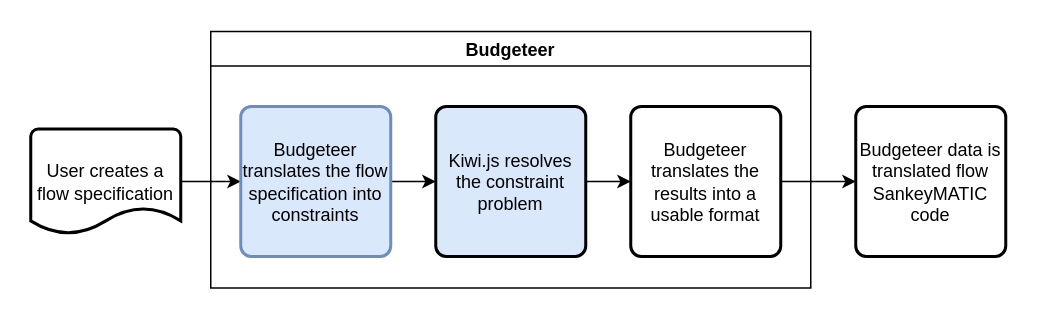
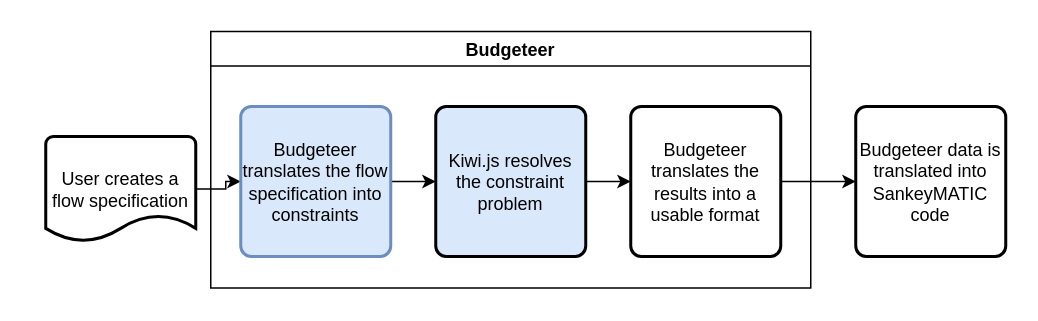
(106, 182) -> (121, 189)
(931, 182) -> (931, 182)
